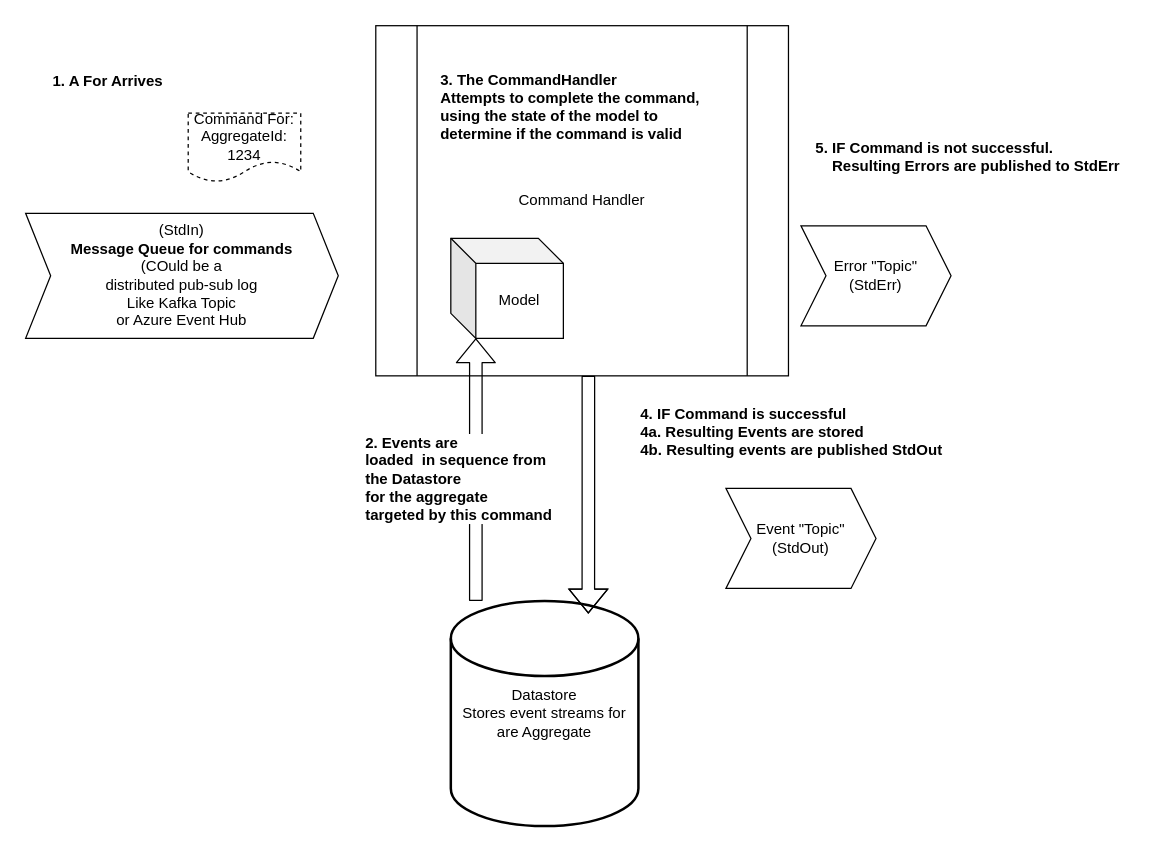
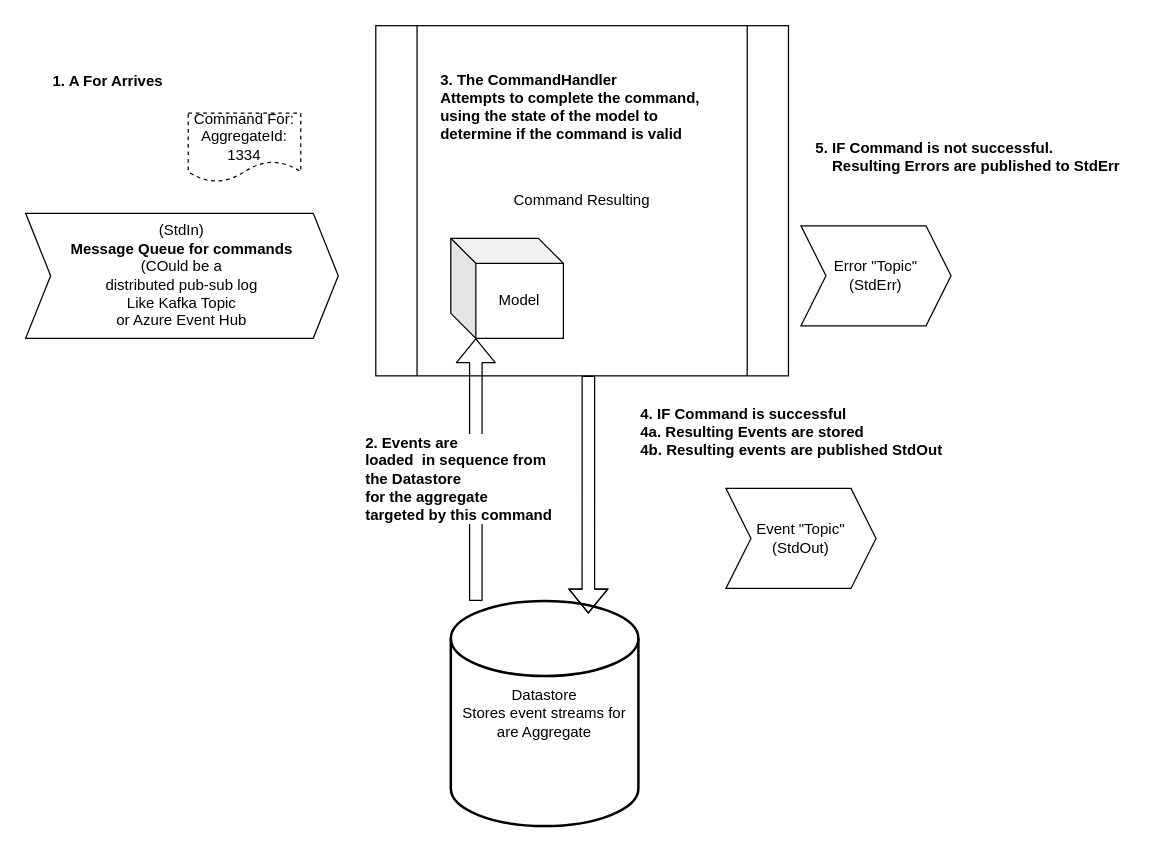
(244, 137) -> (244, 137)
(582, 201) -> (582, 201)
